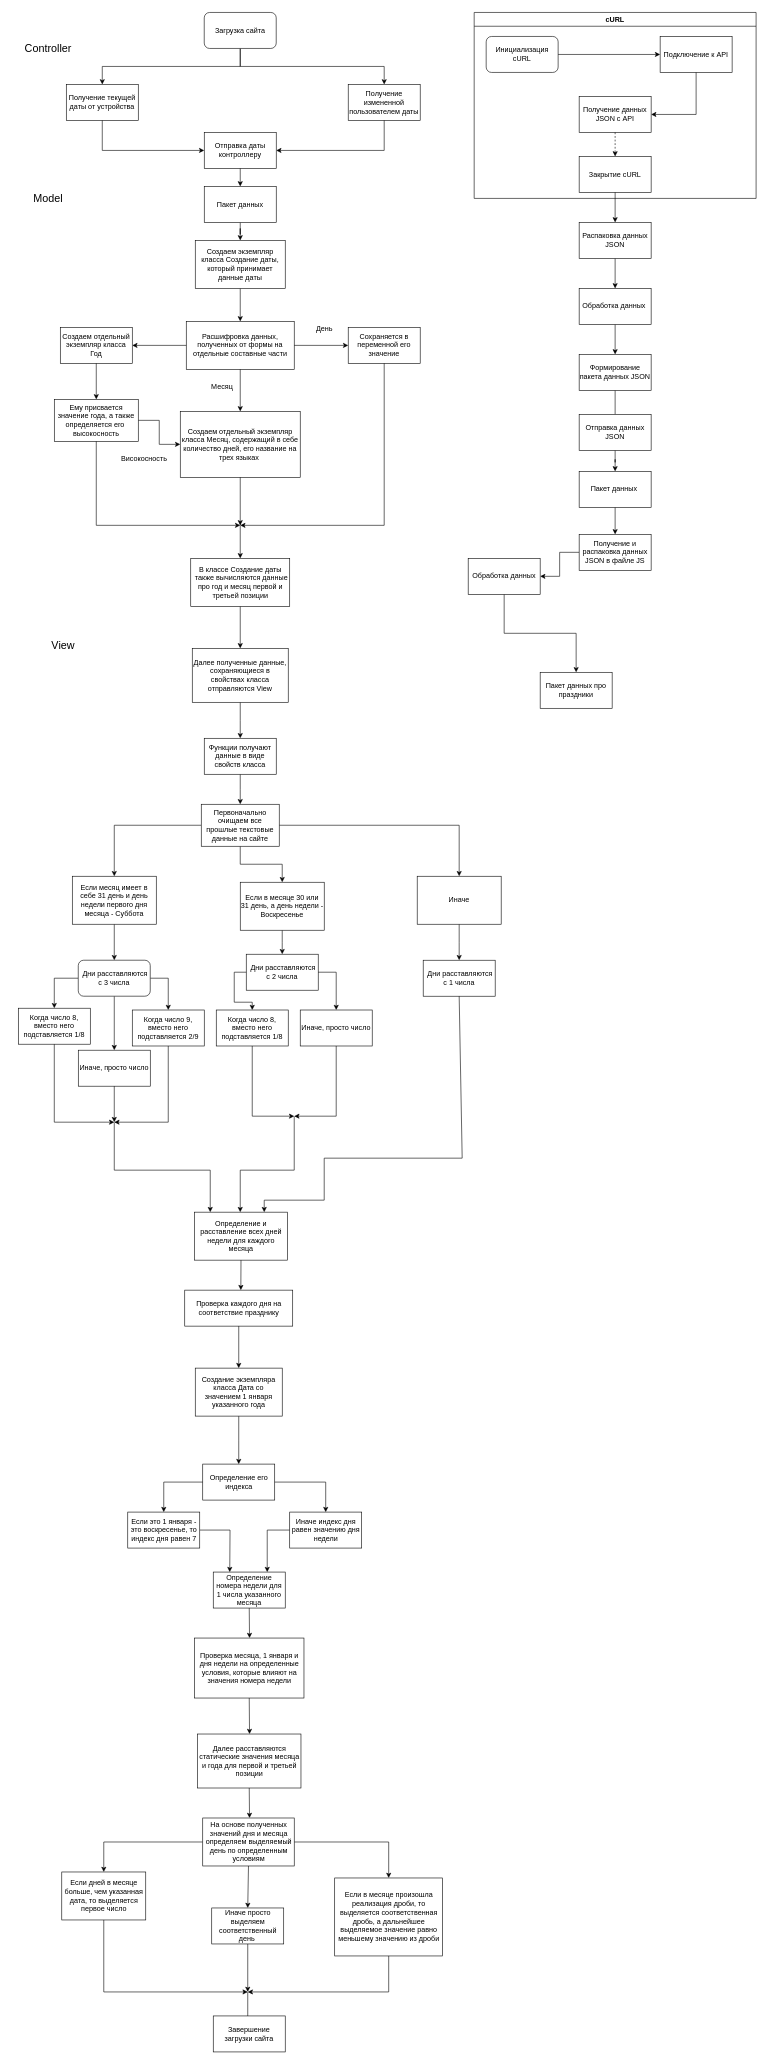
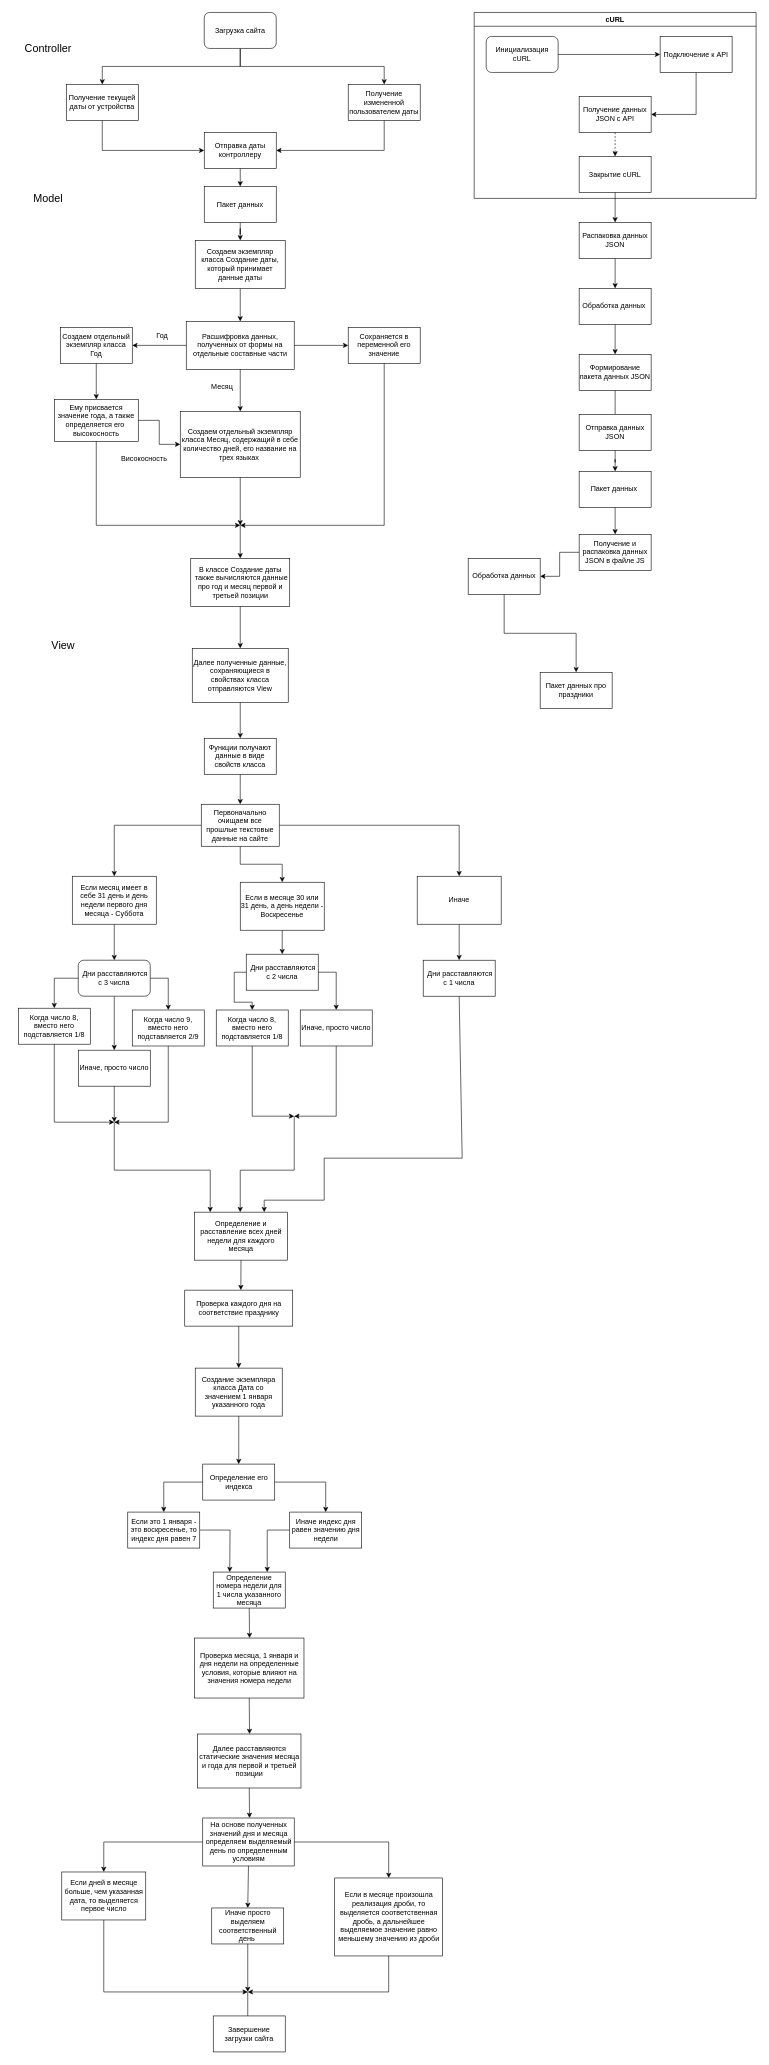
(324, 329) -> none
none -> (162, 336)
